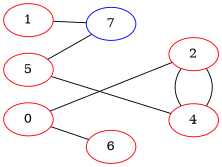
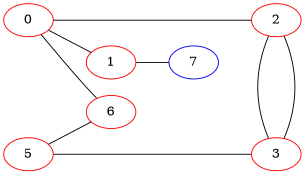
none -> (70, 41)
(70, 47) -> (70, 133)
(194, 120) -> (276, 154)
